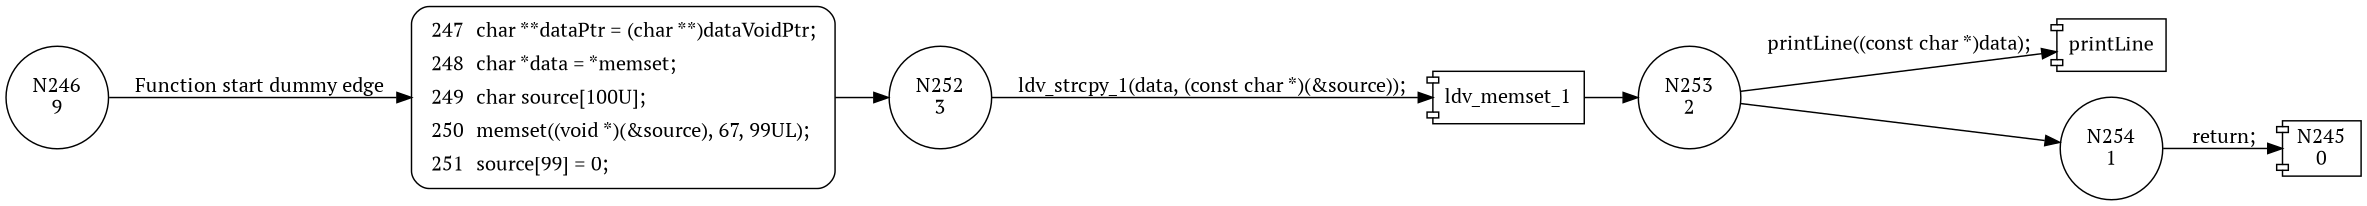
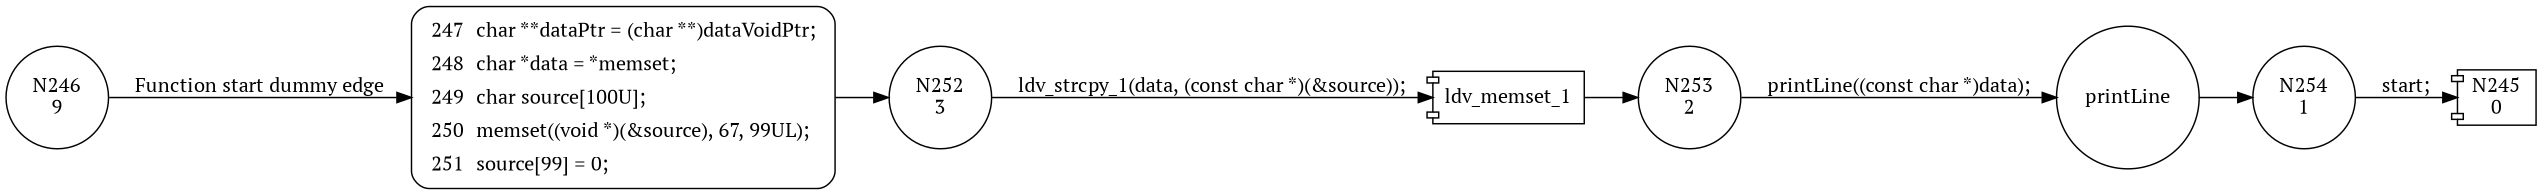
(2111, 45) -> (2128, 98)
(1893, 122) -> (2218, 98)
(2224, 138) -> (2406, 87)
